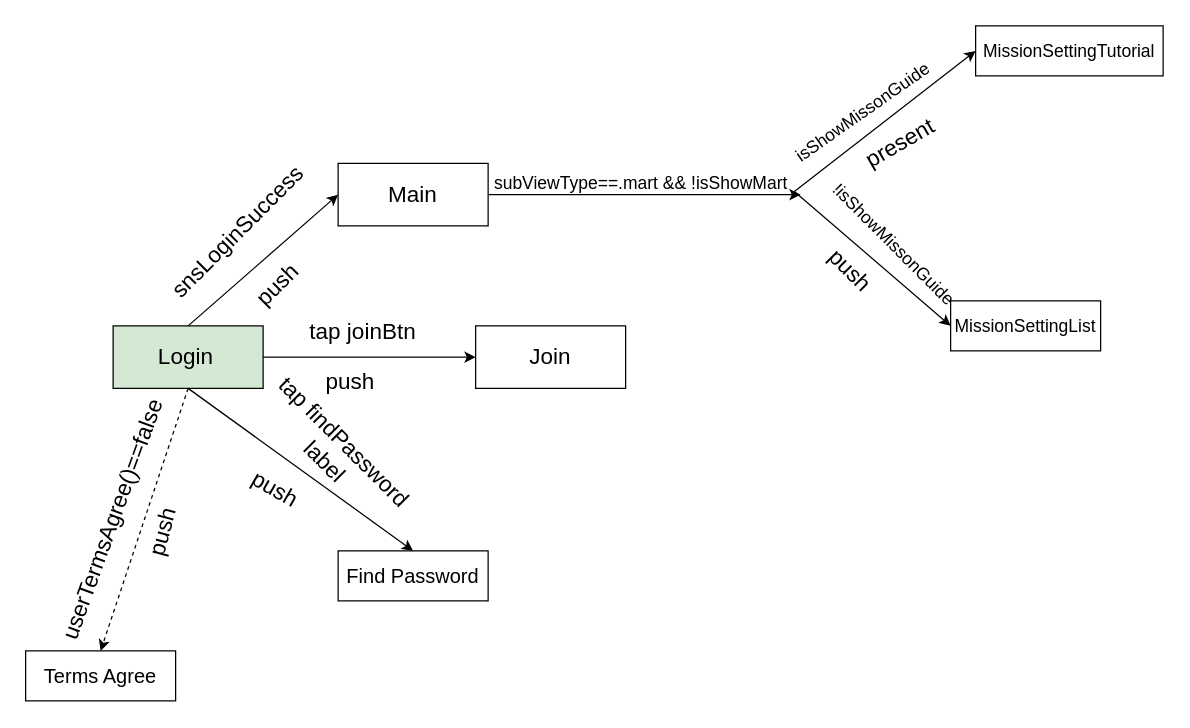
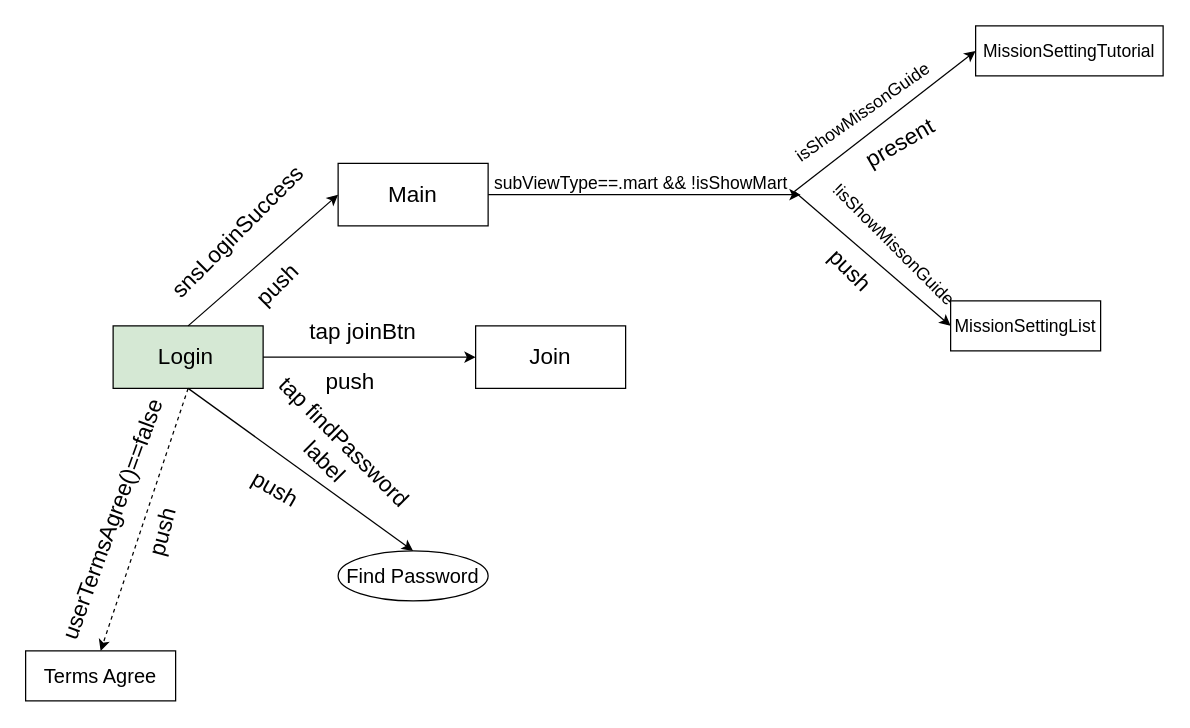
(413, 576) -> (413, 576)
